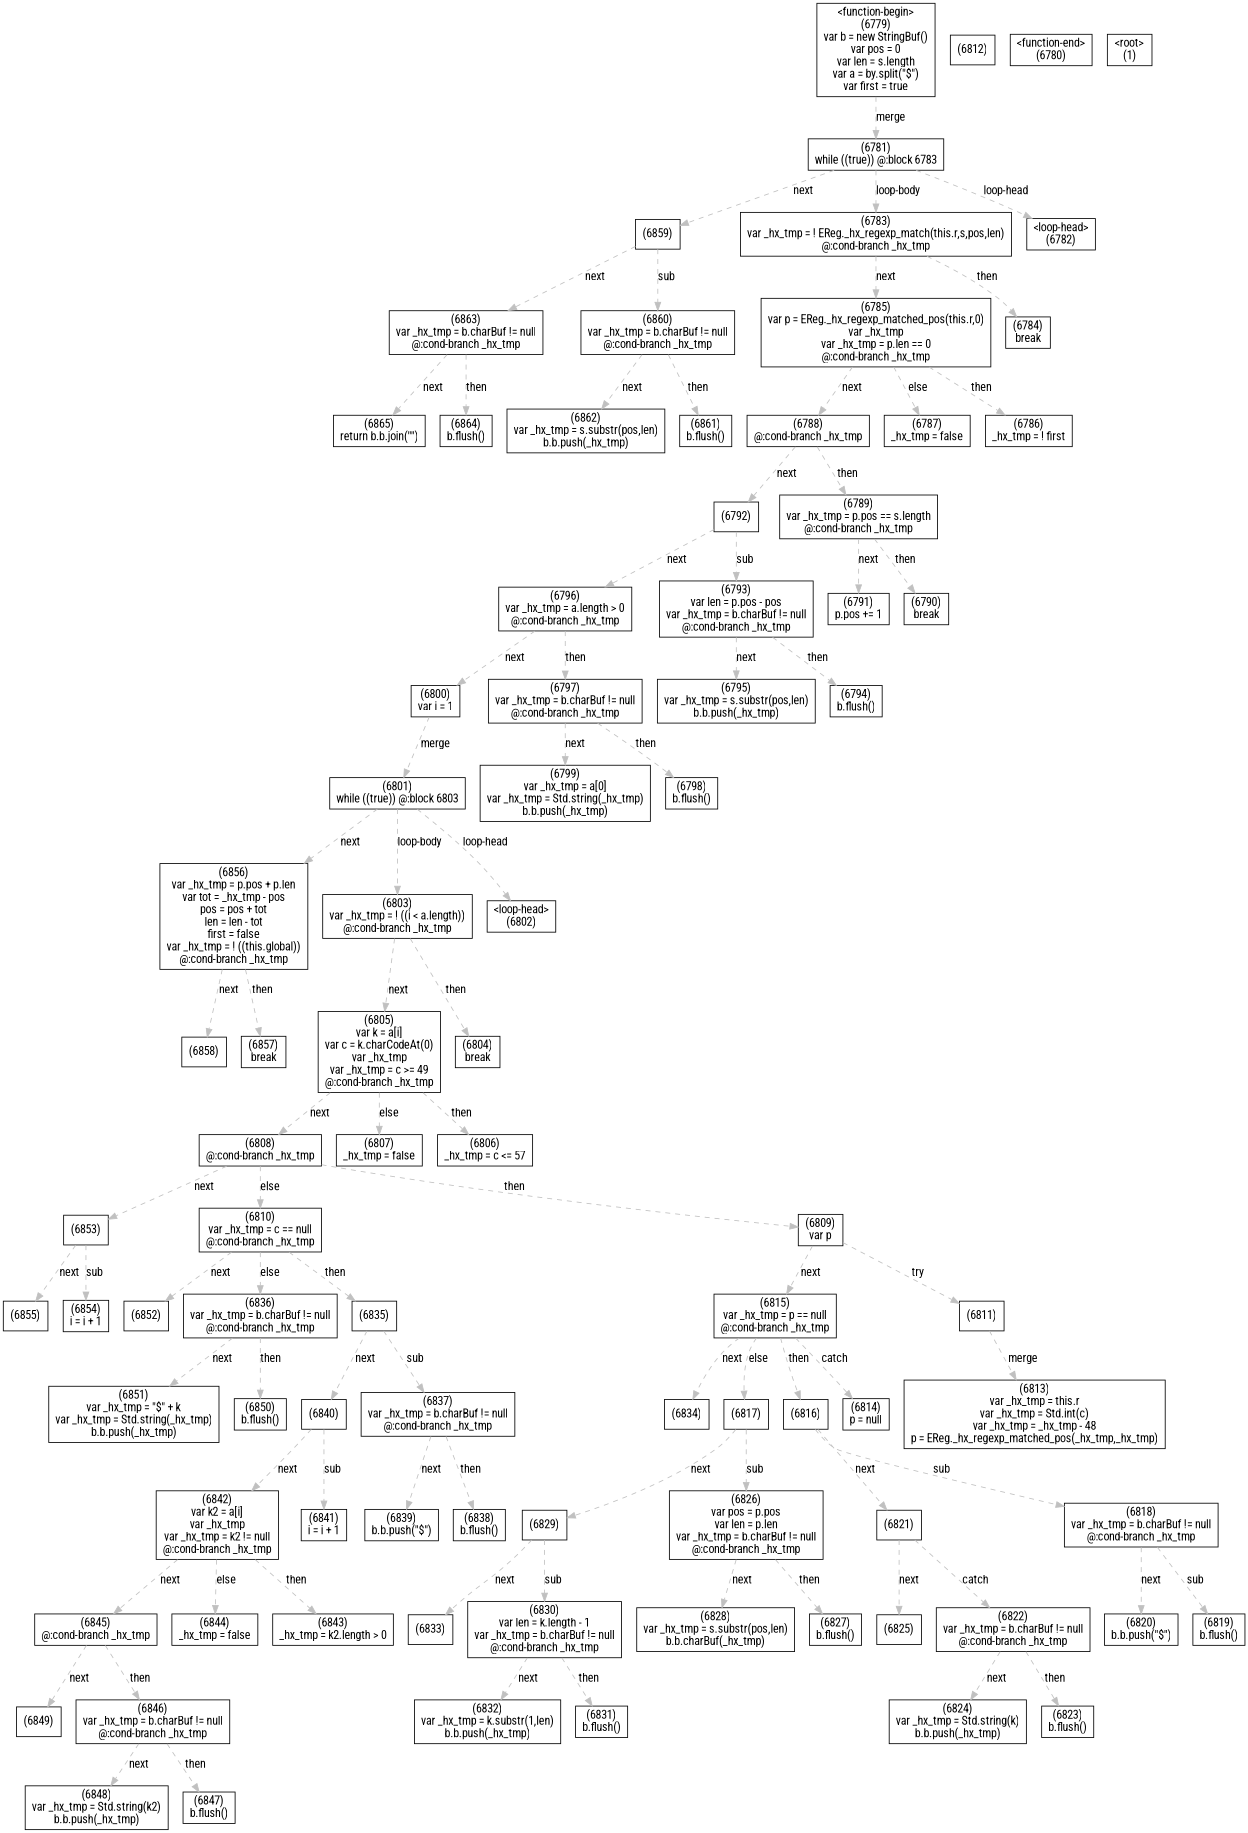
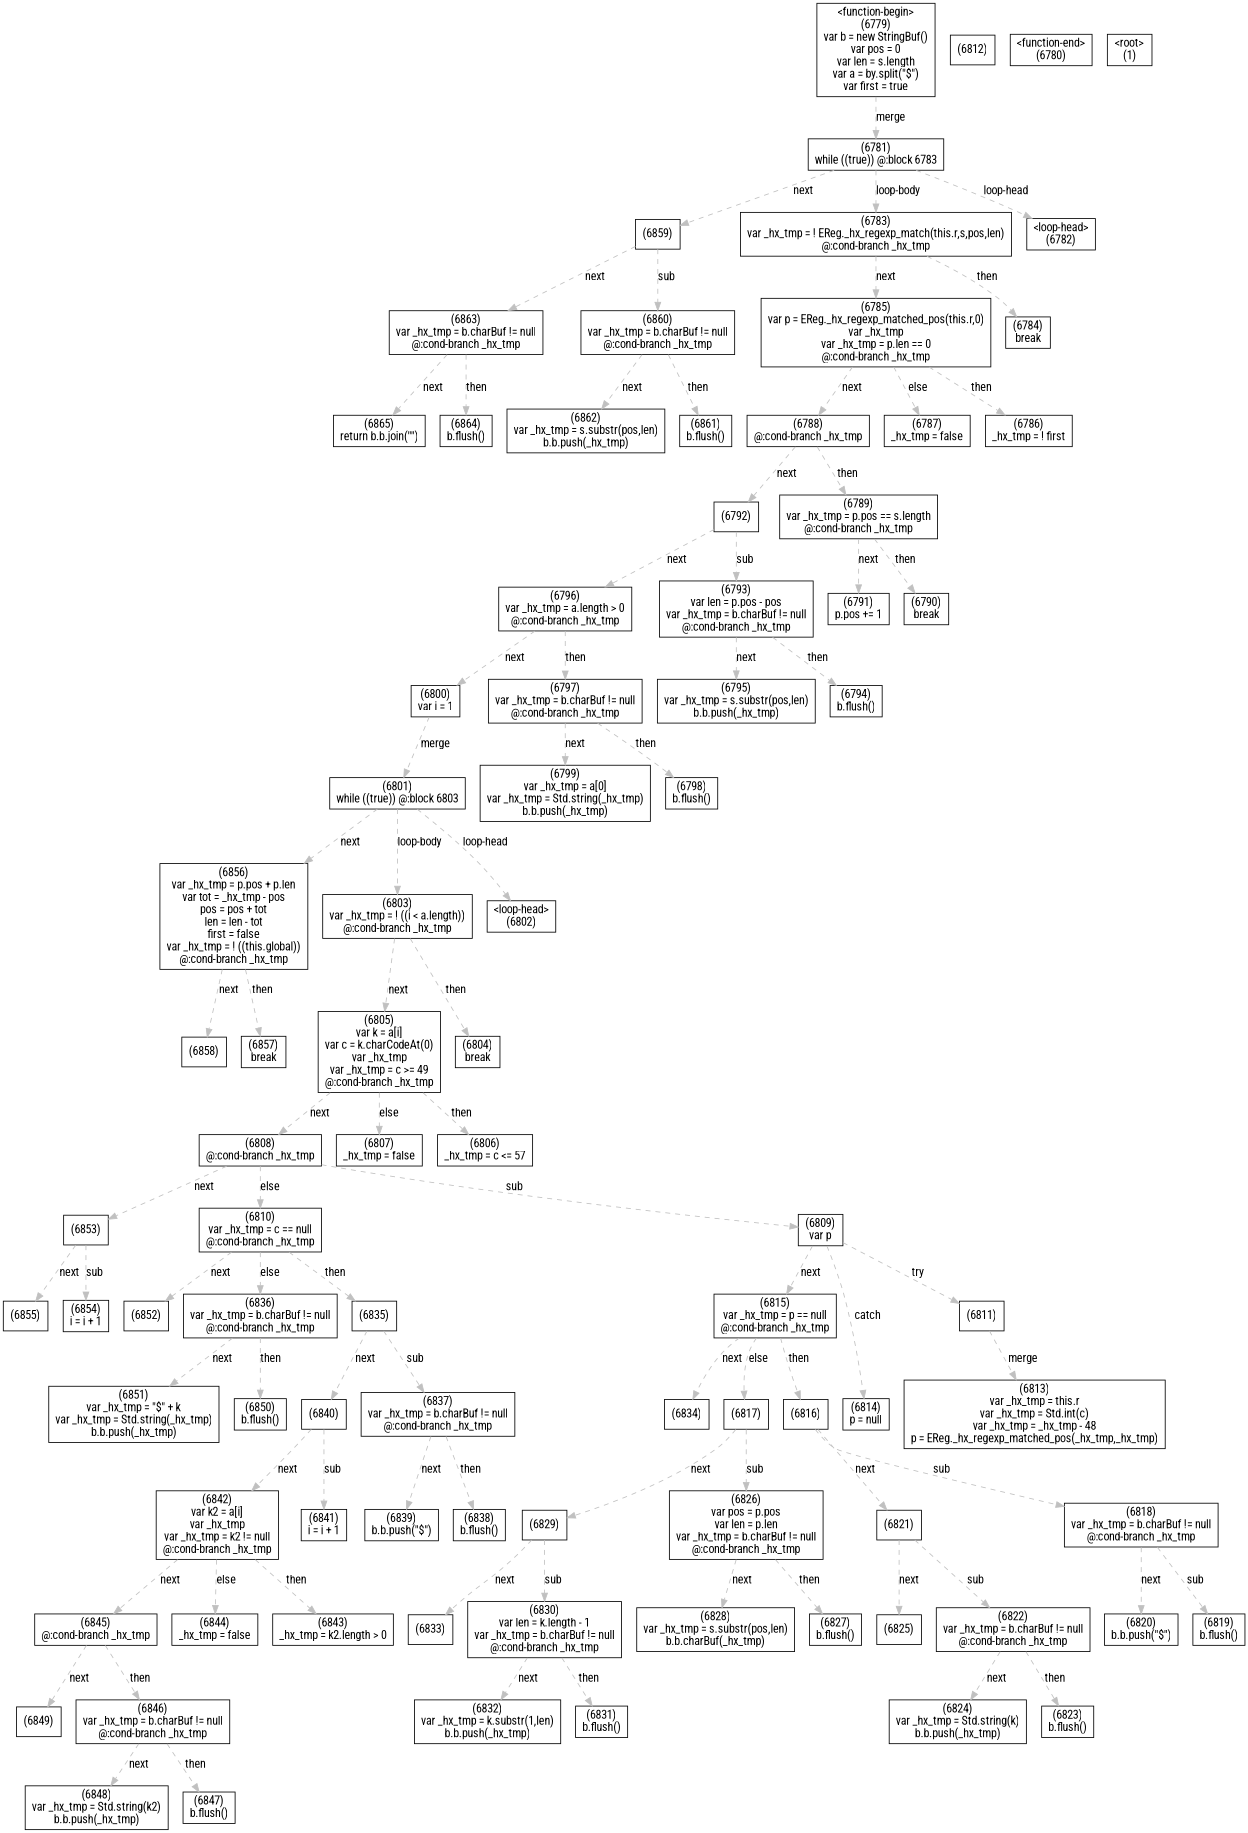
(514, 1187) -> (514, 1187)
(821, 1365) -> (849, 1317)
(976, 1580) -> (976, 1580)
